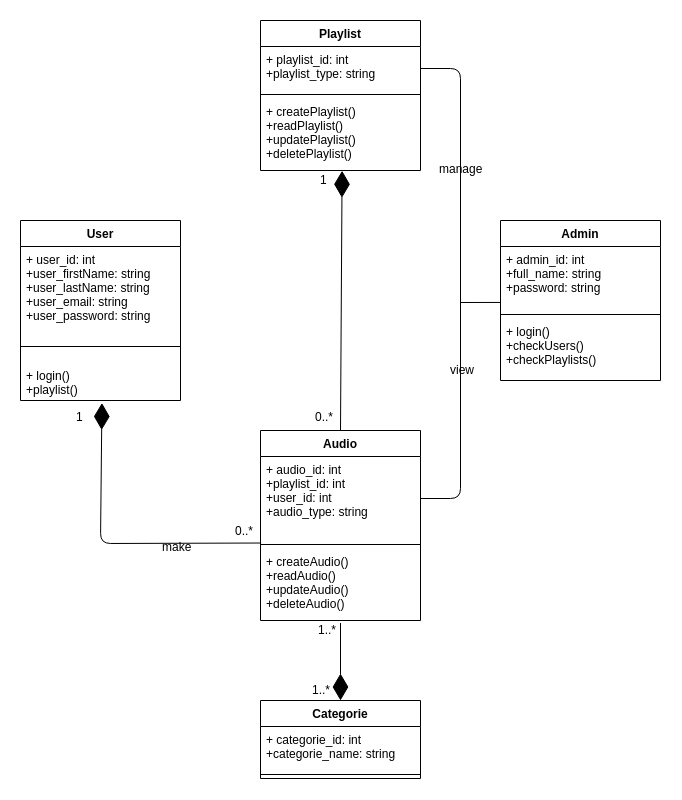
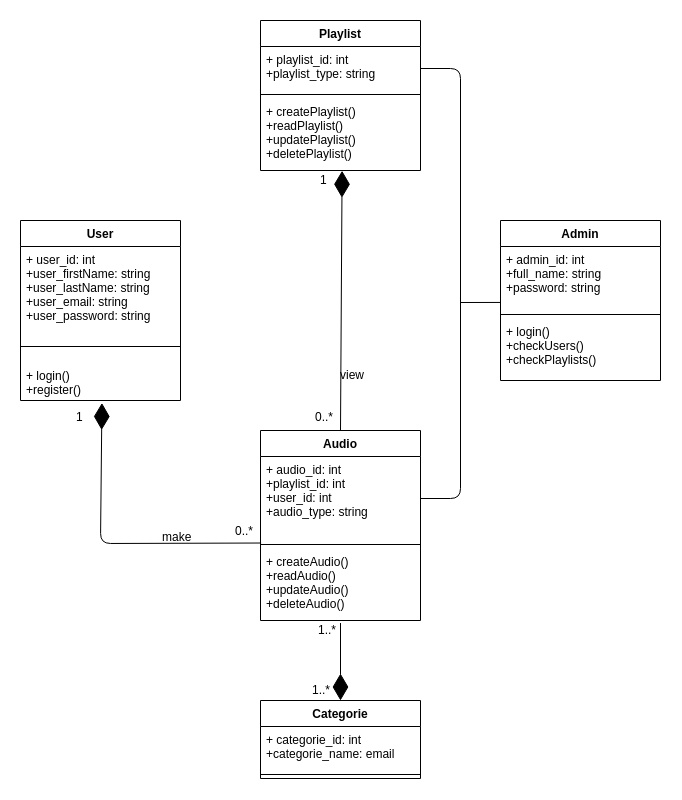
(468, 170) -> none
(469, 371) -> (359, 376)
(52, 376) -> (52, 376)
(181, 548) -> (181, 538)
(320, 740) -> (320, 740)
